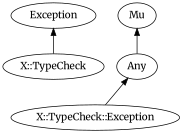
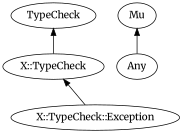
(53, 16) -> (53, 16)
(114, 94) -> (77, 95)
